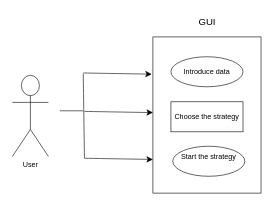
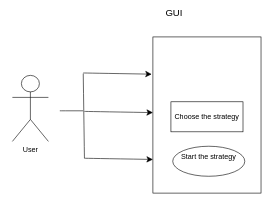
(207, 22) -> (174, 13)
(207, 72) -> none
(30, 116) -> (30, 108)
